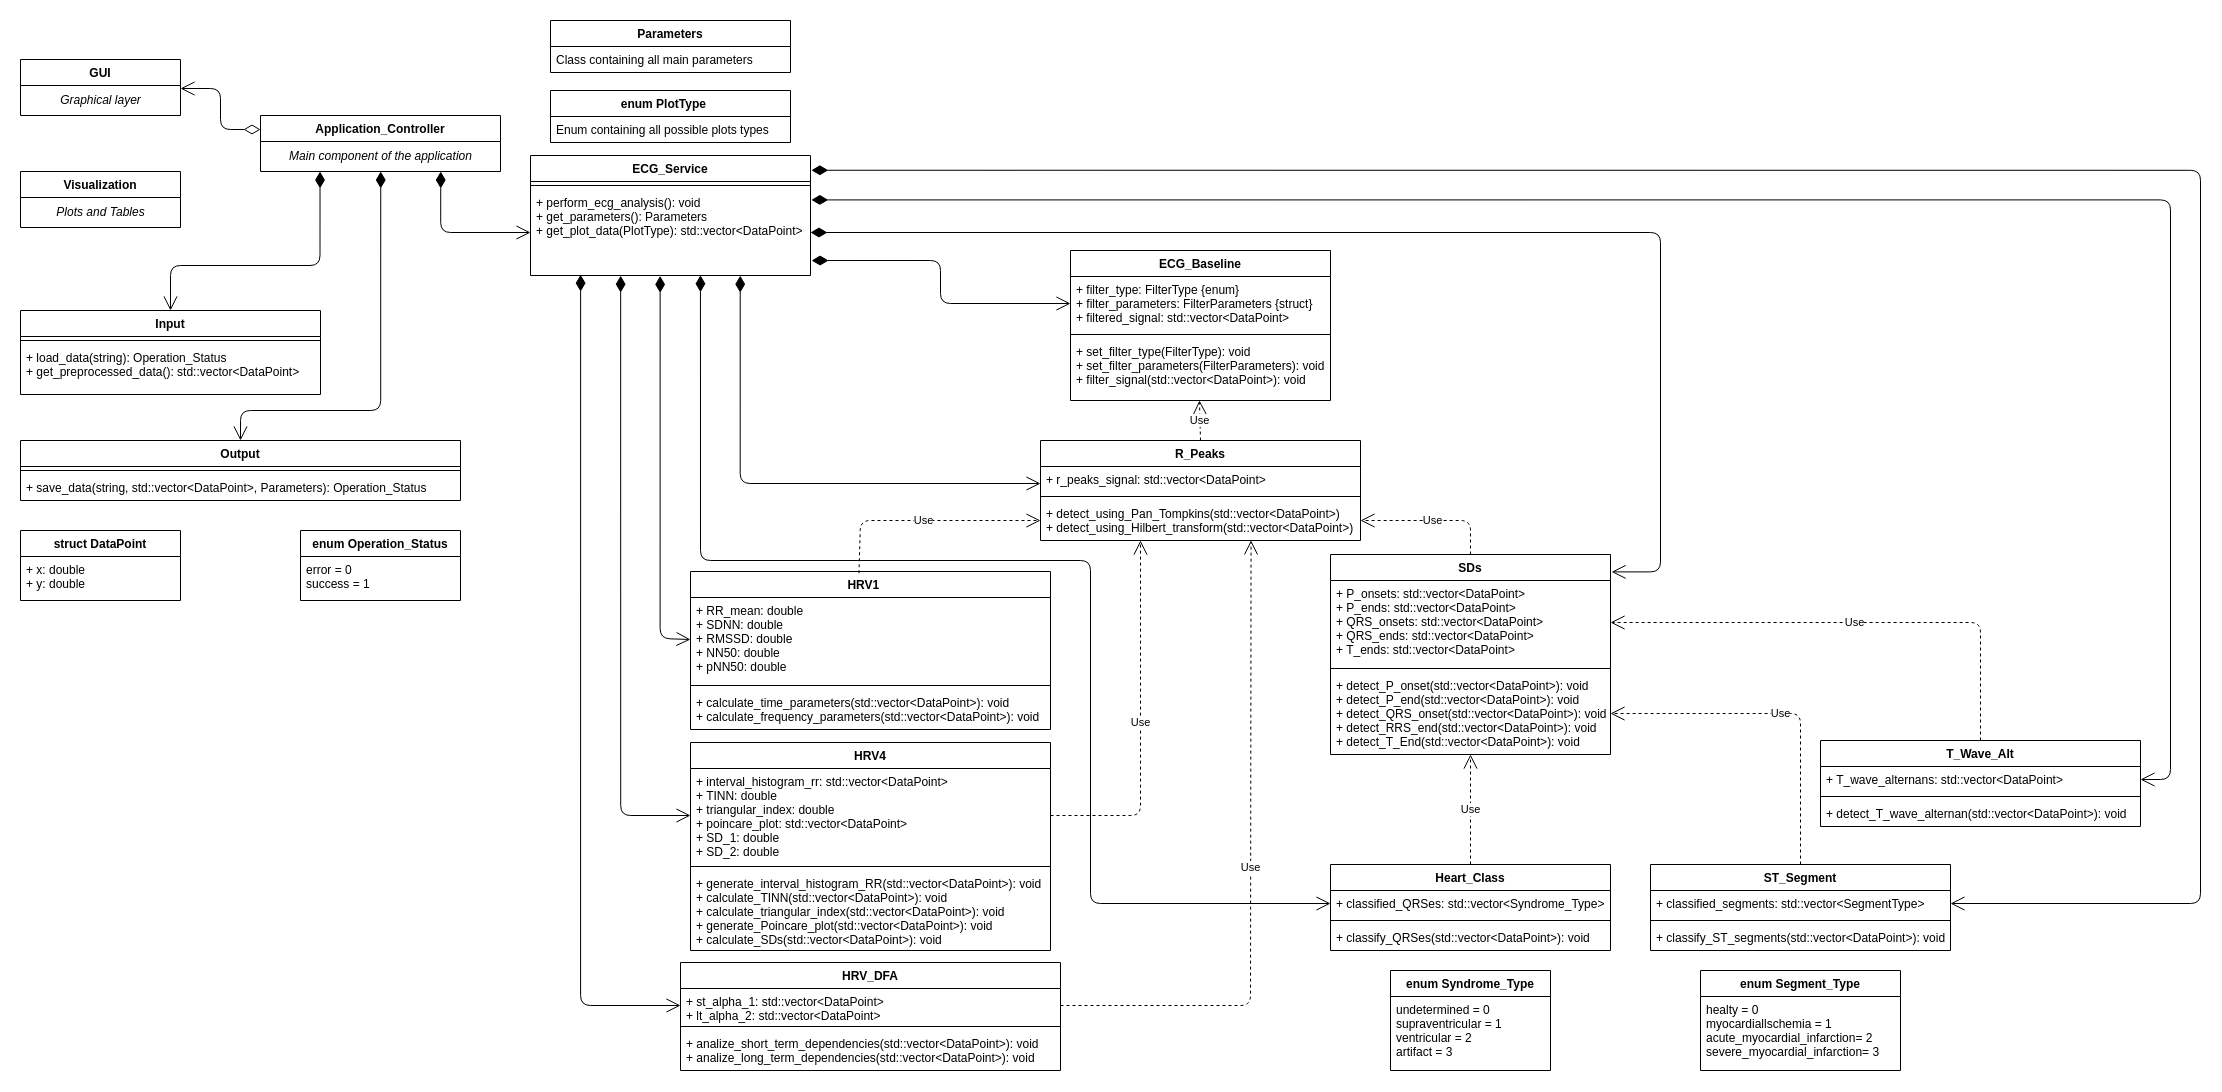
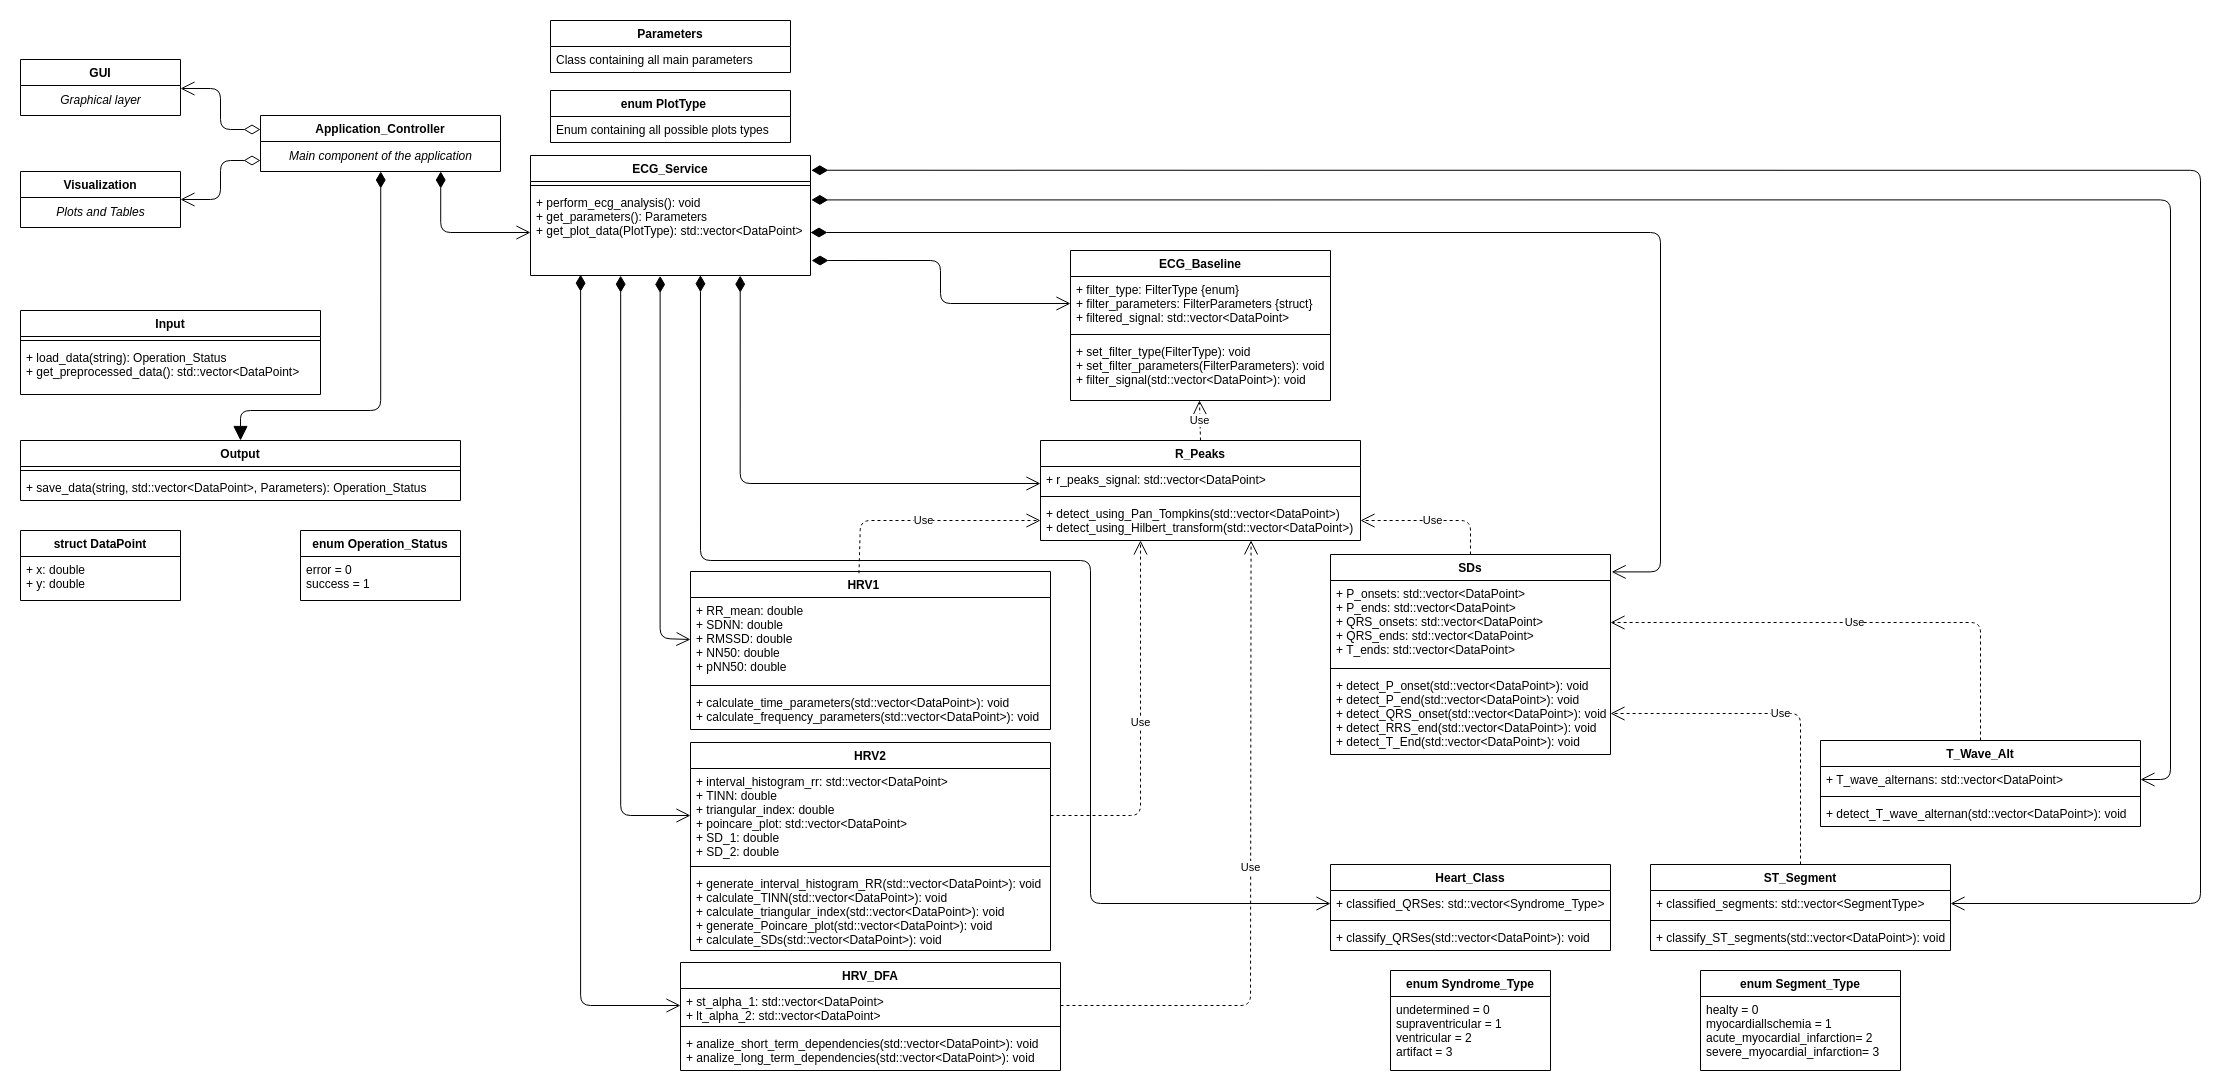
none -> (221, 187)
(264, 266) -> none
(241, 426) -> (241, 416)
(870, 756) -> (870, 756)
(1471, 811) -> none
